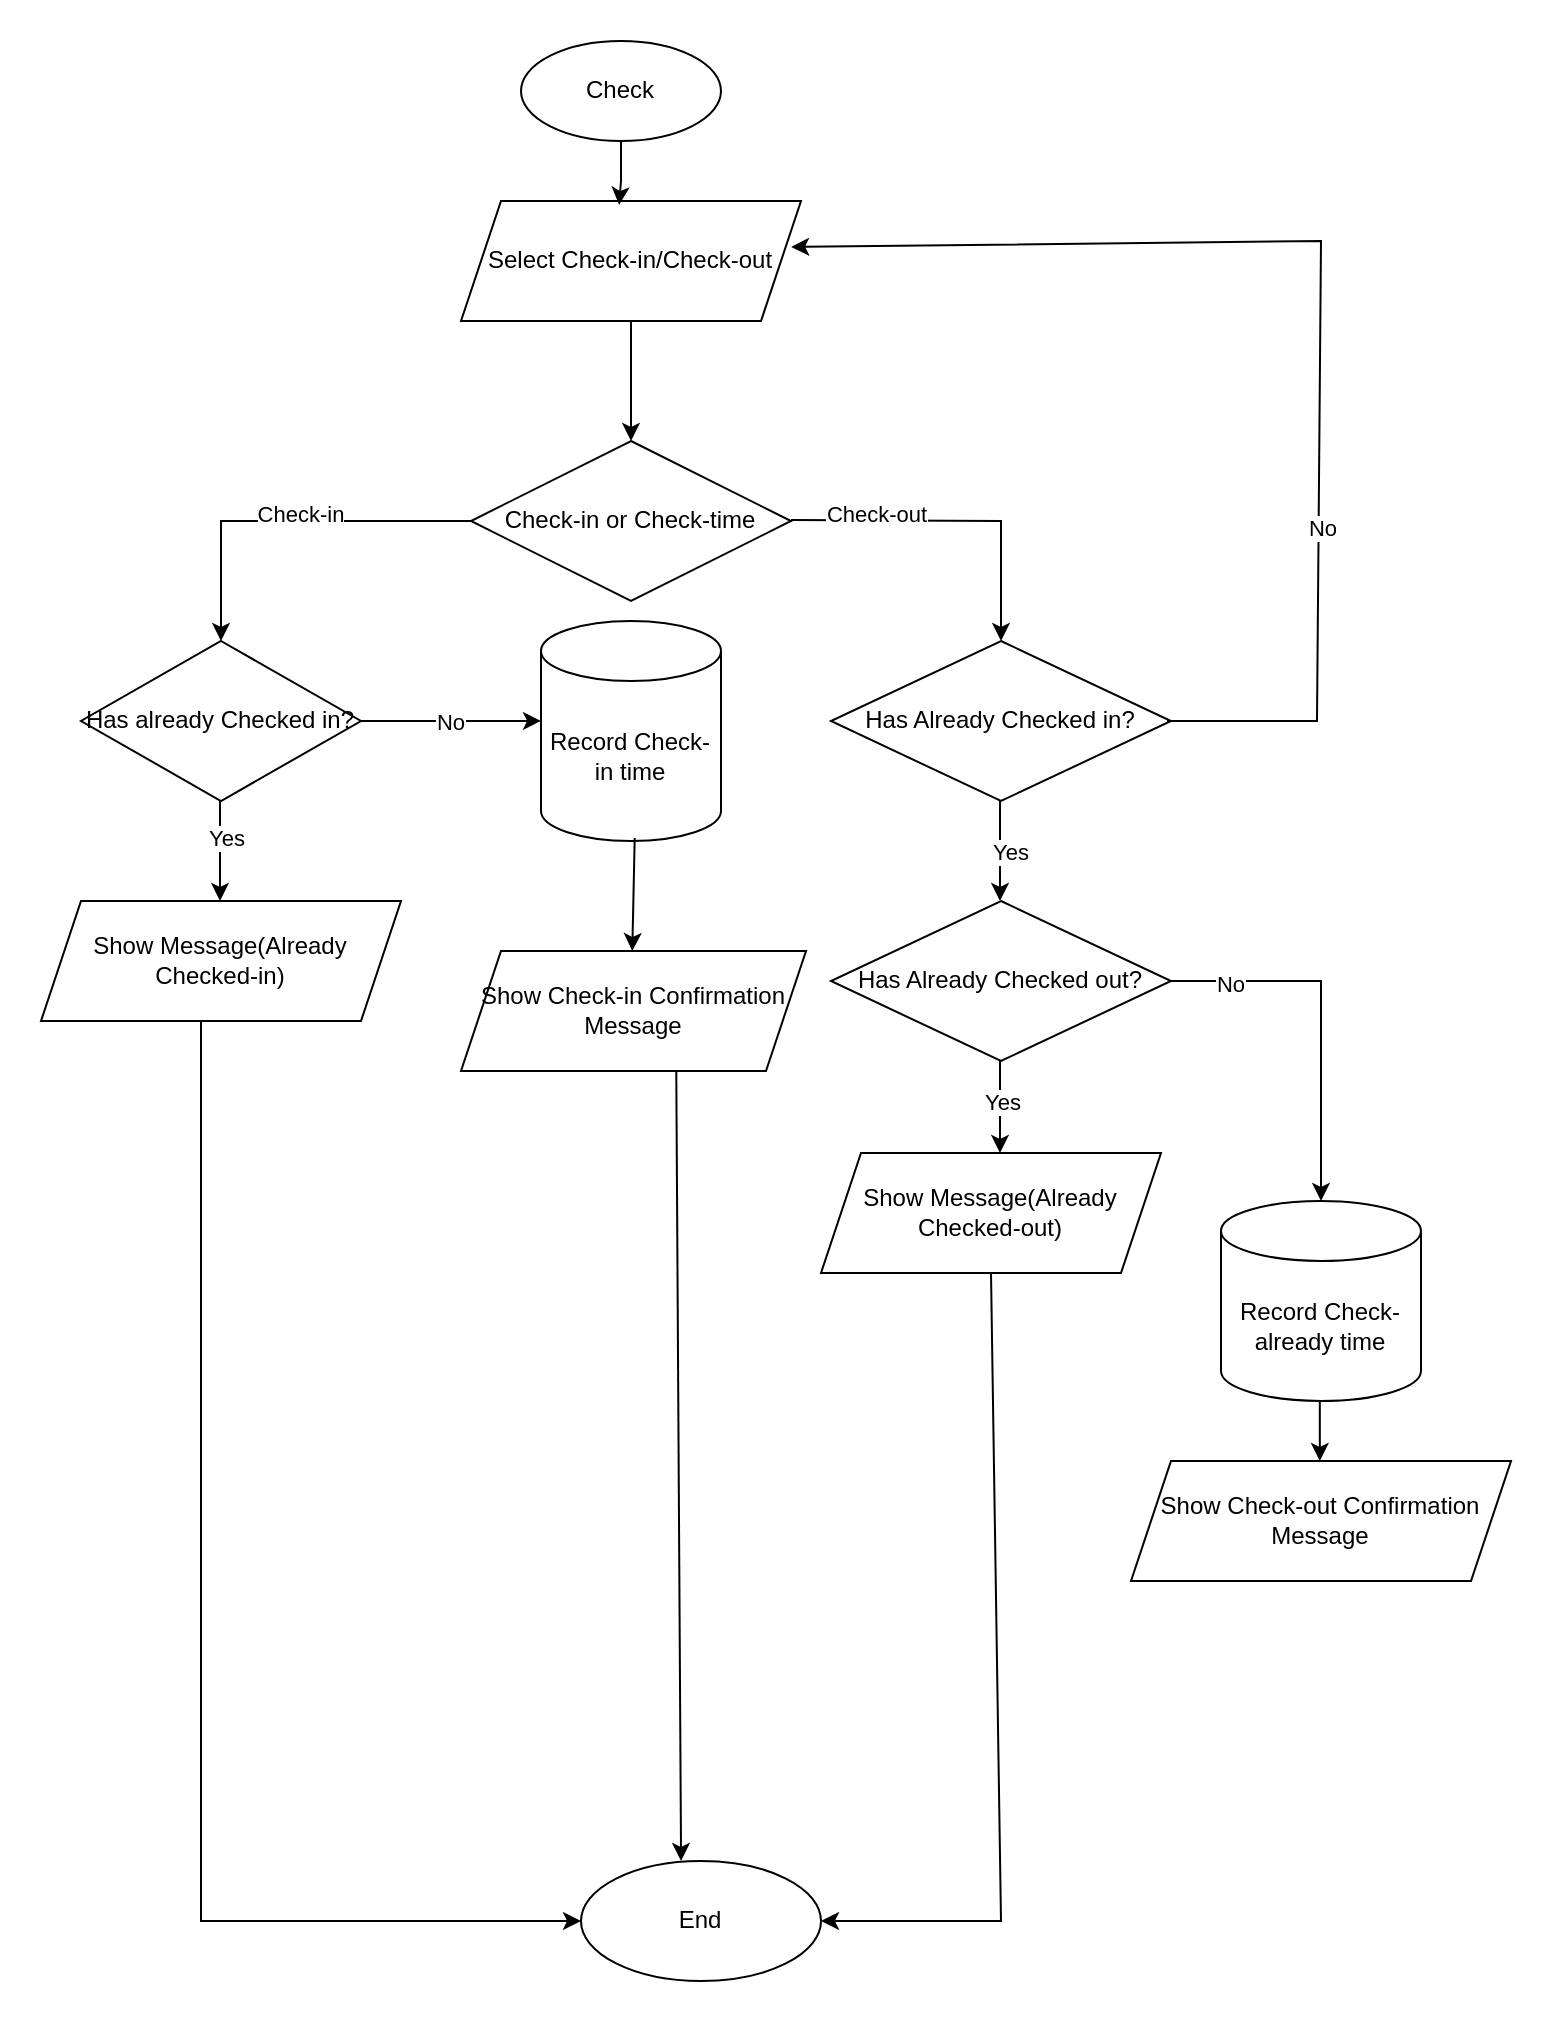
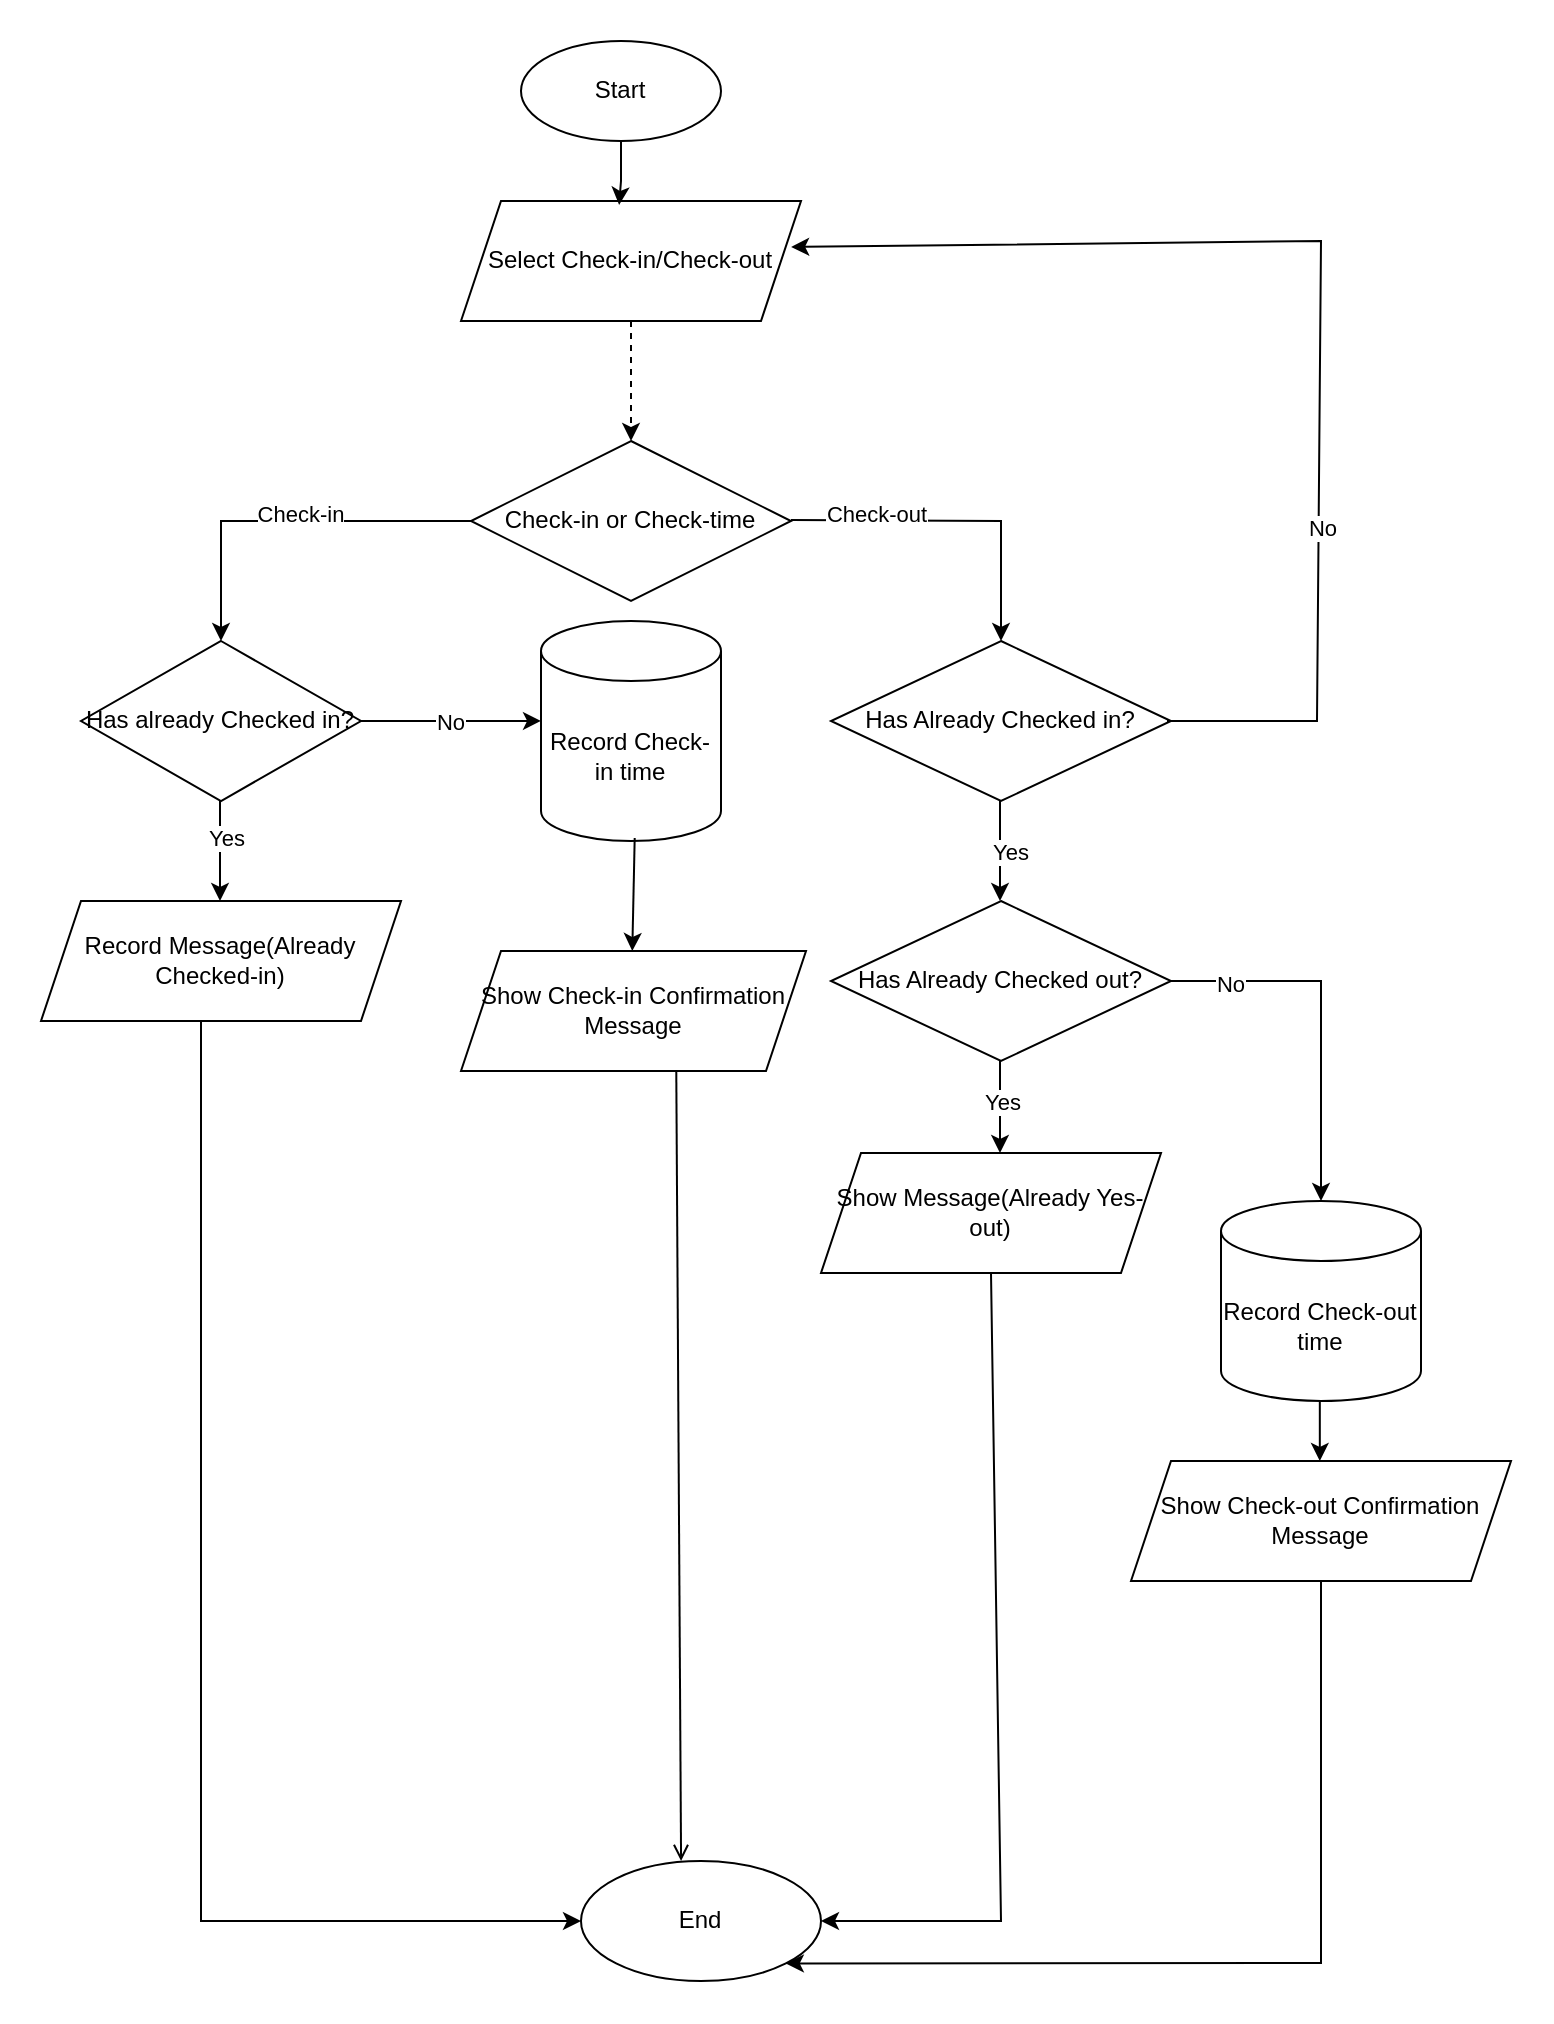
(621, 91) -> (621, 91)
(631, 376) -> (631, 376)
(221, 961) -> (221, 961)
(991, 1213) -> (991, 1213)
(1321, 1327) -> (1321, 1327)
(681, 1846) -> (681, 1849)
none -> (1251, 1963)
